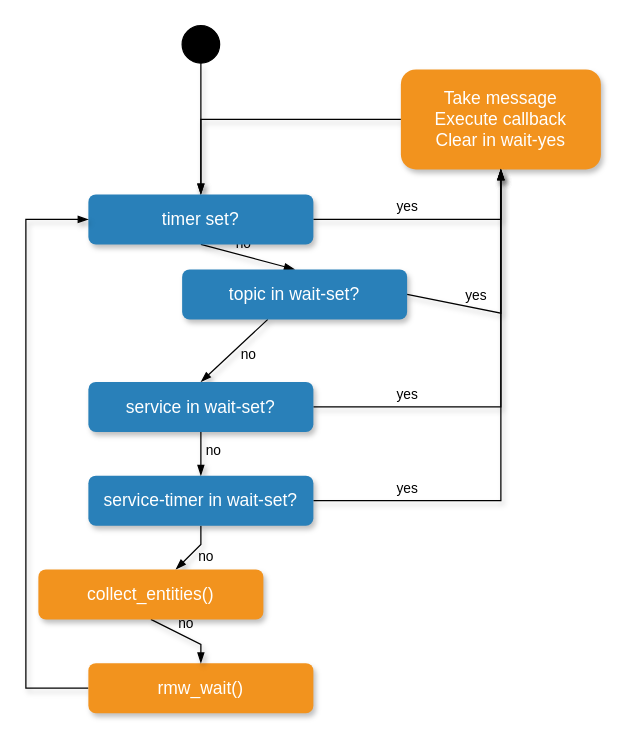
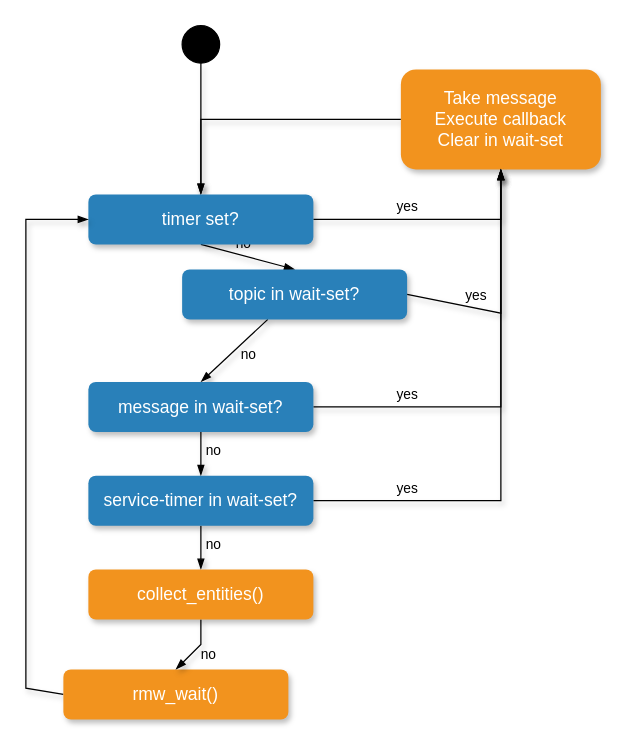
(501, 119) -> (501, 119)
(201, 407) -> (201, 407)
(151, 594) -> (201, 594)
(201, 688) -> (176, 694)
